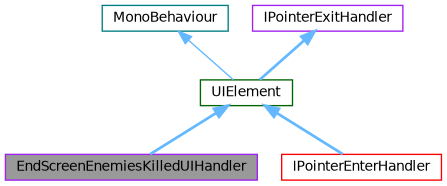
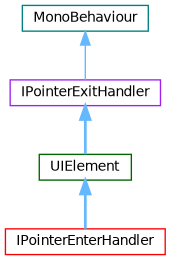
(211, 60) -> (85, 62)
(131, 167) -> none
